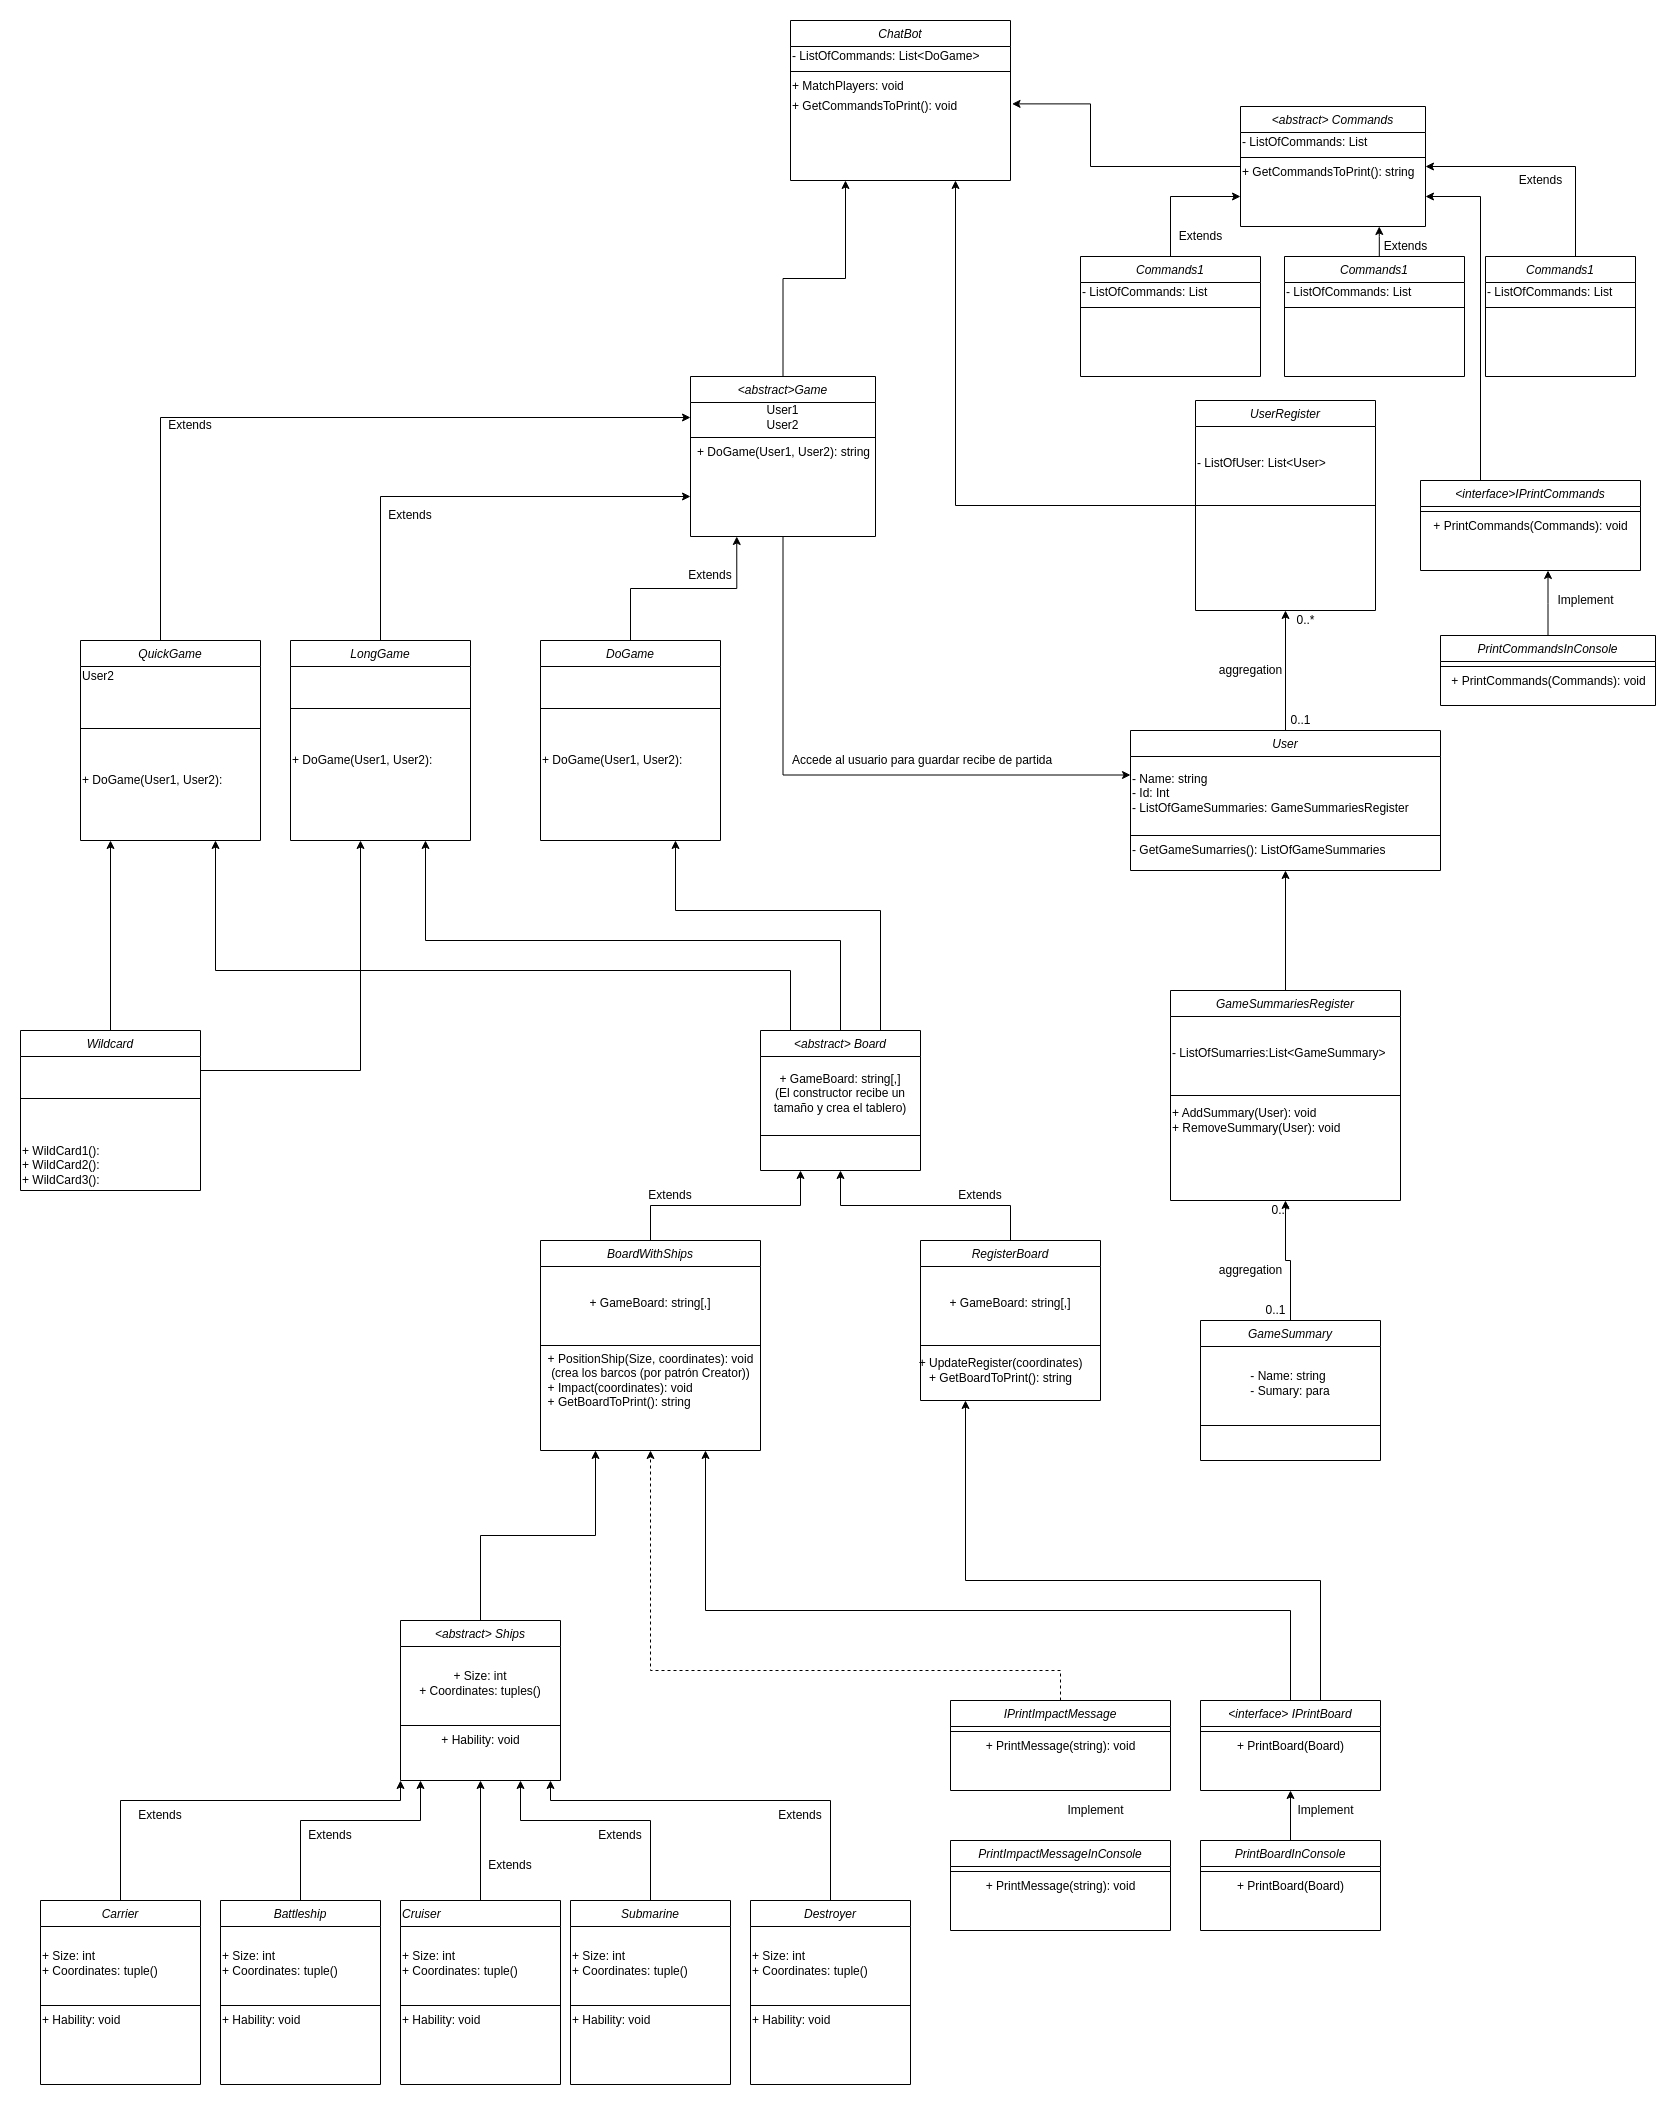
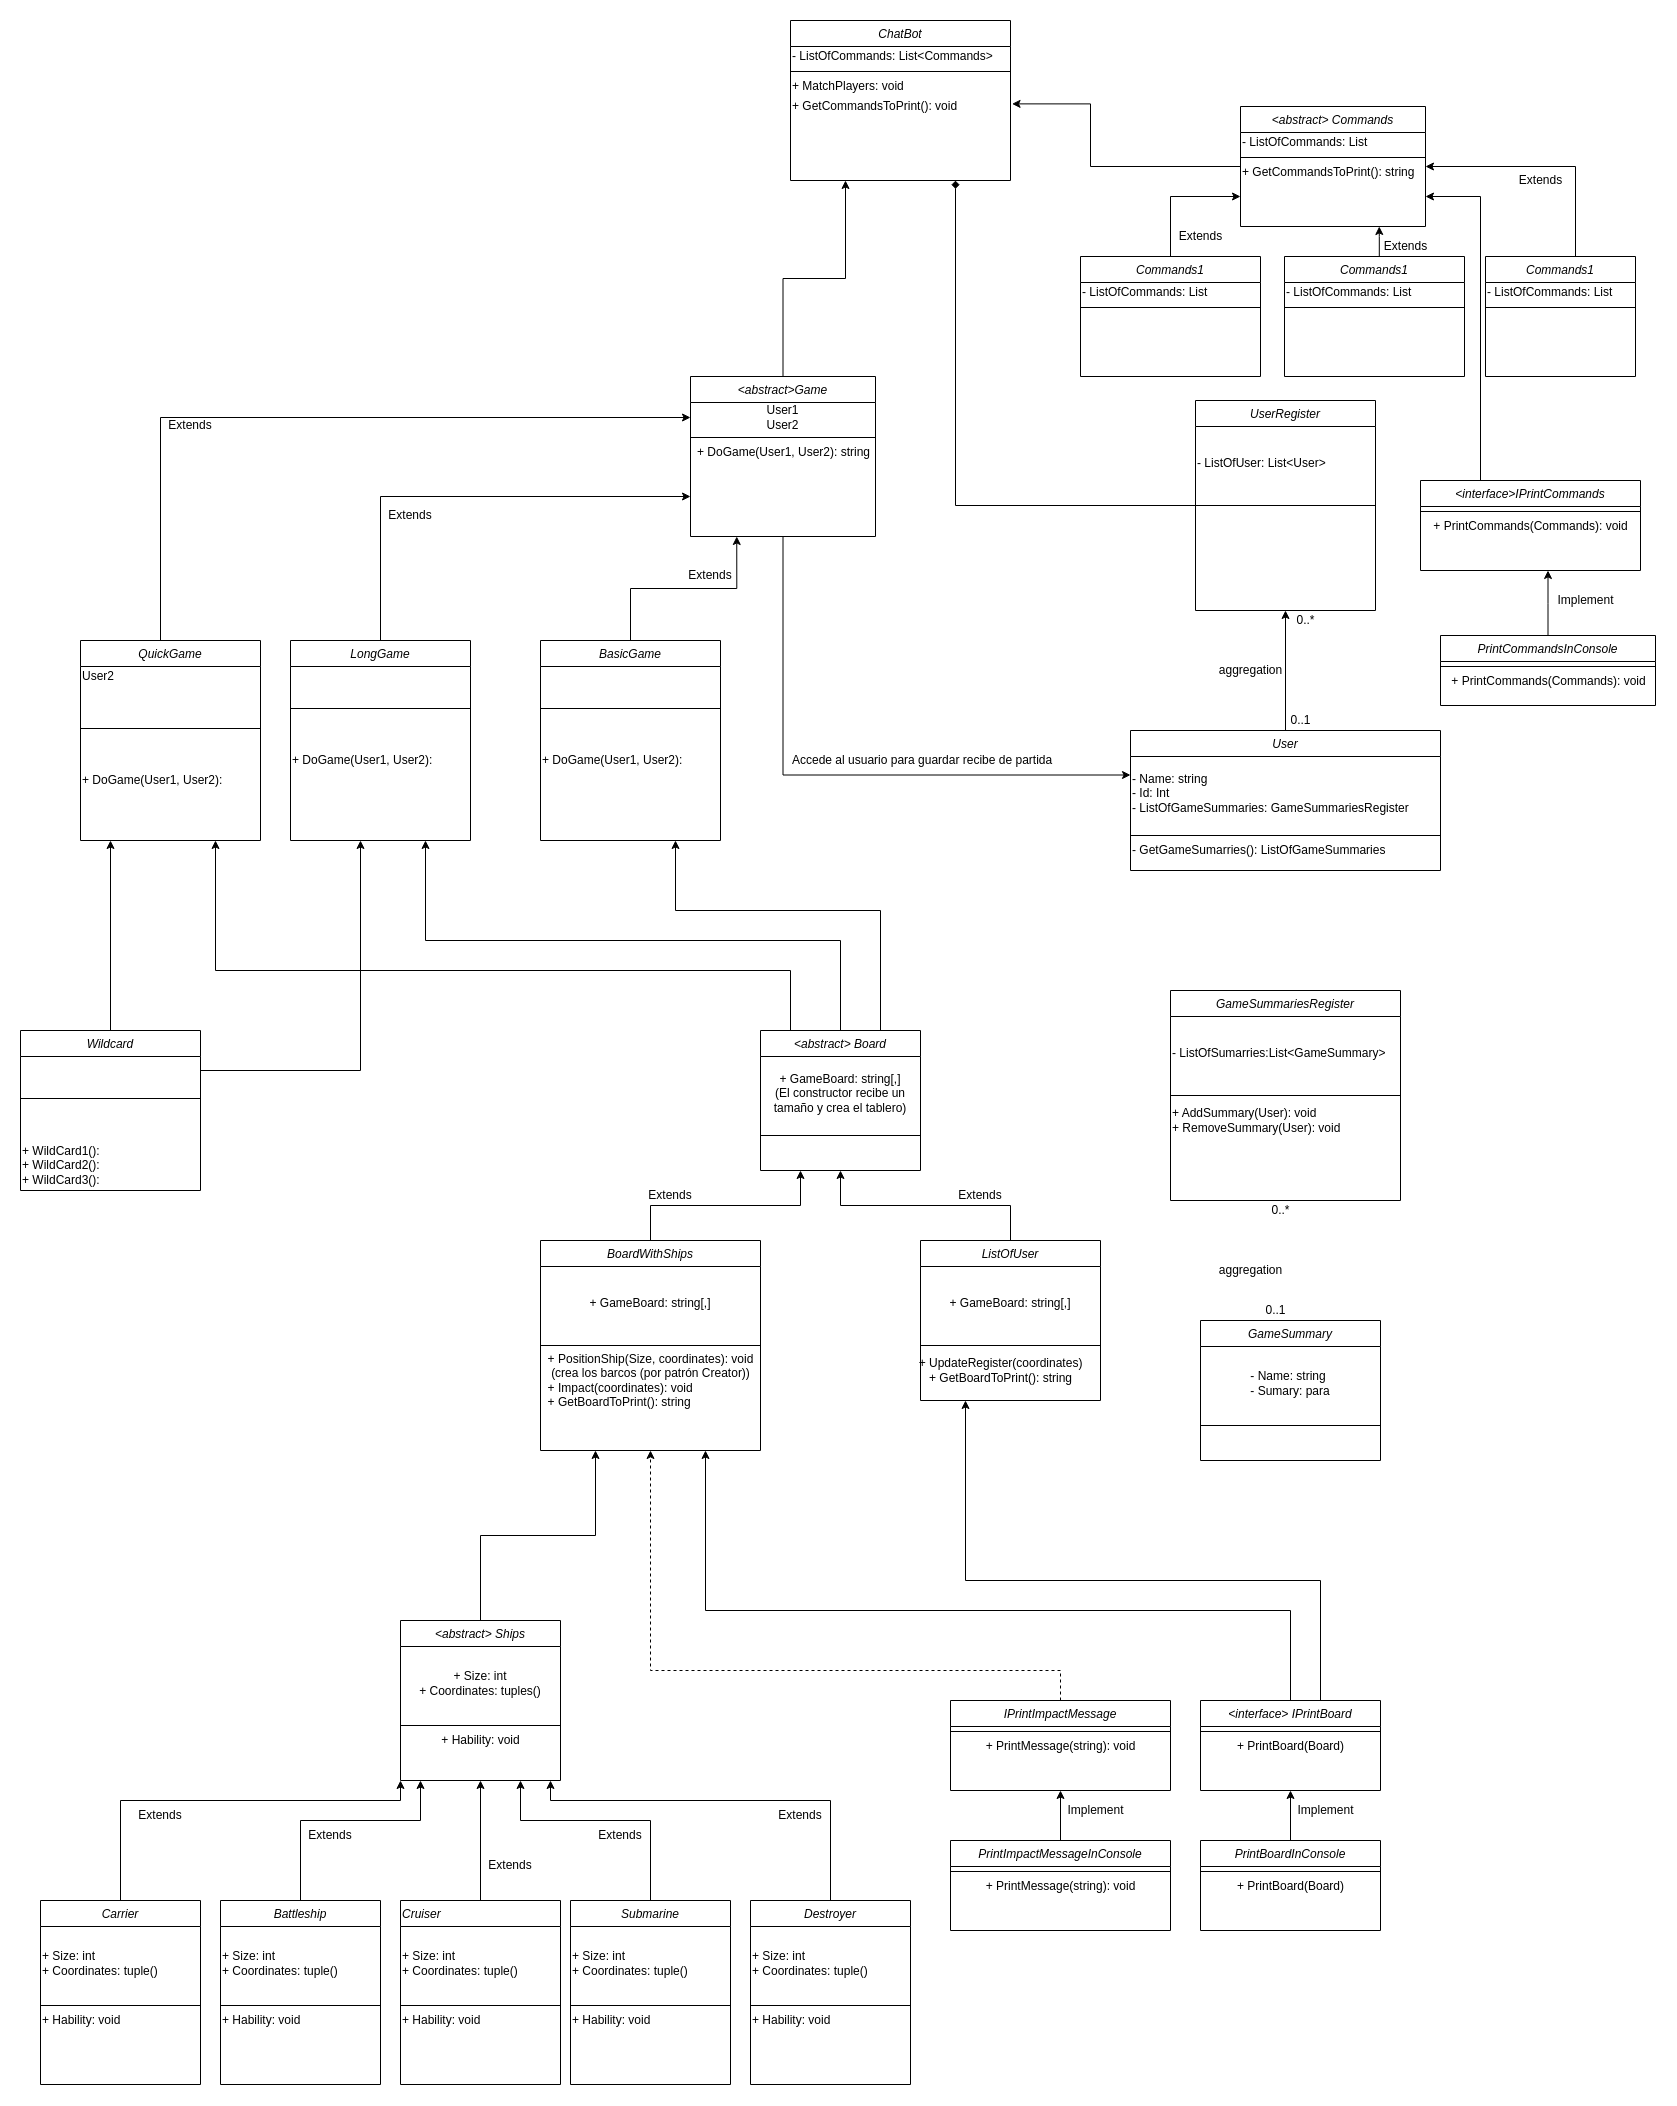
(886, 57) -> (892, 57)
(956, 189) -> (956, 189)
(630, 654) -> (630, 654)
(1286, 934) -> none
(1010, 1254) -> (1010, 1254)
(1291, 1262) -> none
none -> (1061, 1819)
